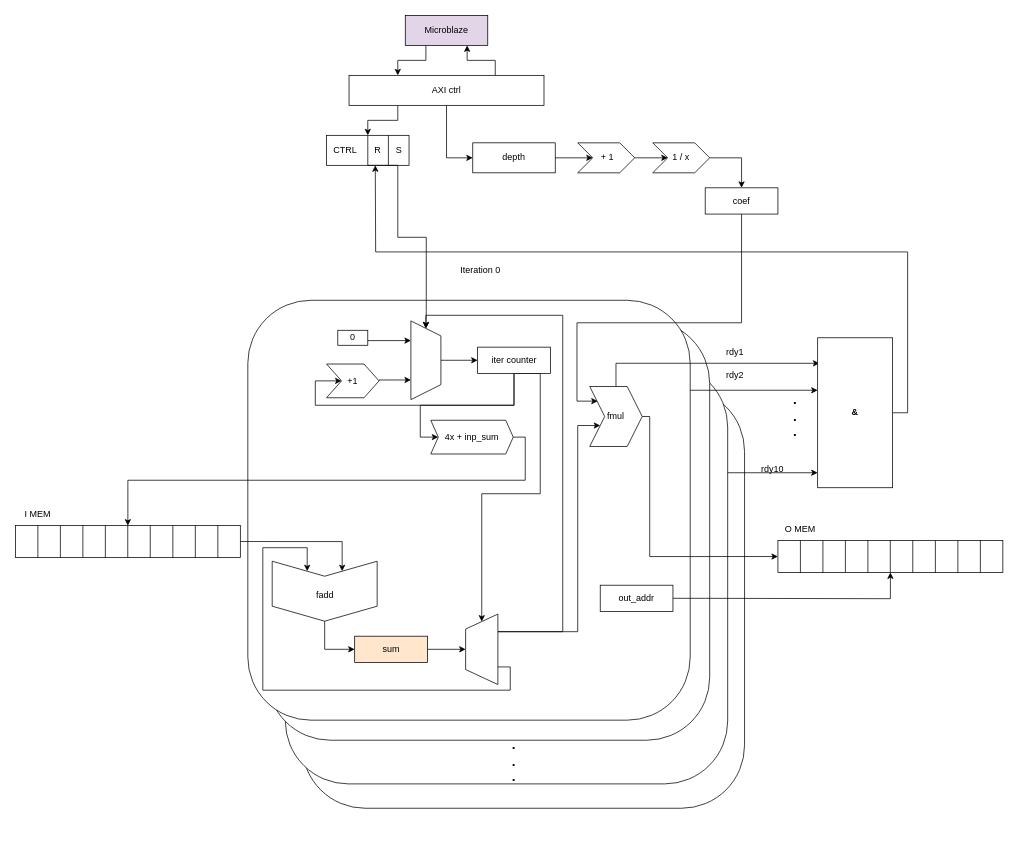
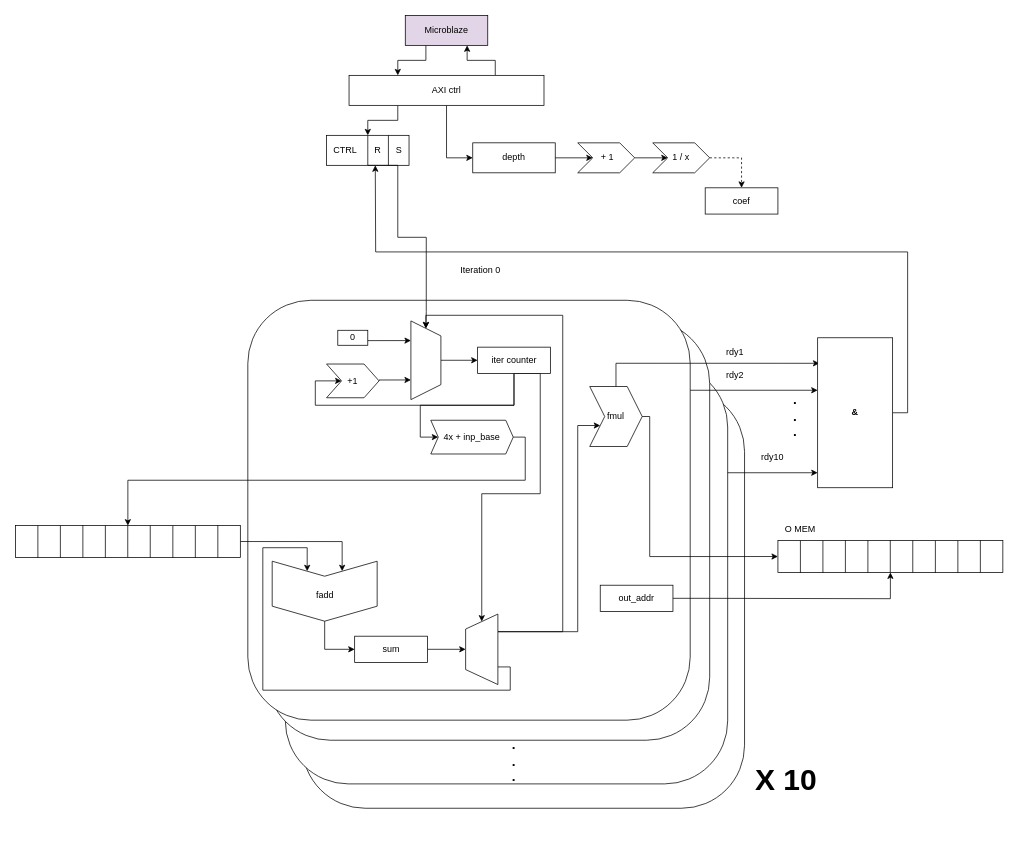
(738, 158) -> (738, 158)
(714, 323) -> none
(472, 438) -> (472, 438)
(773, 469) -> (773, 458)
(38, 514) -> none
(391, 650) -> (391, 650)
none -> (786, 779)
